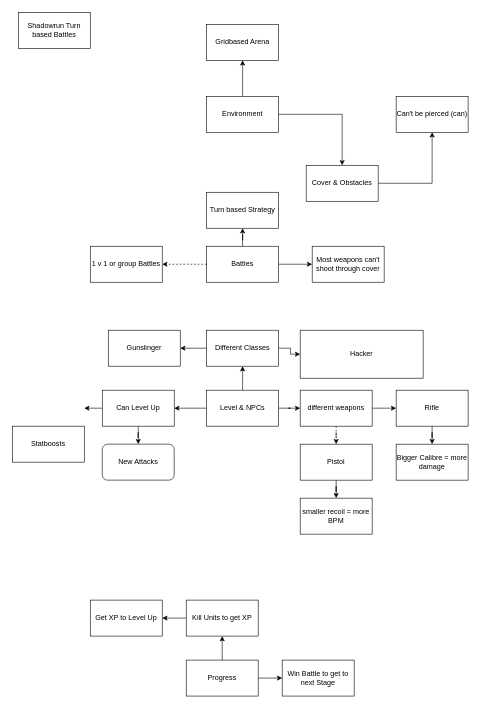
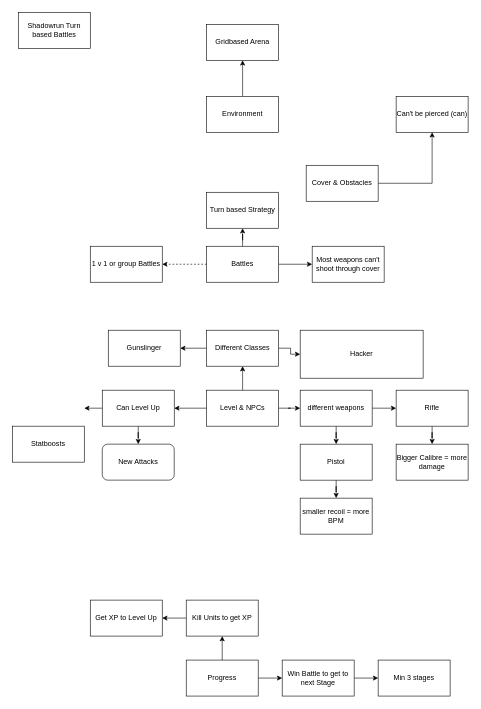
(341, 114) -> none
(336, 437) -> (336, 437)
none -> (372, 678)
none -> (414, 678)
